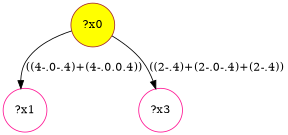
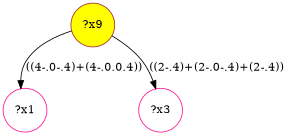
(93, 25) -> (93, 25)
